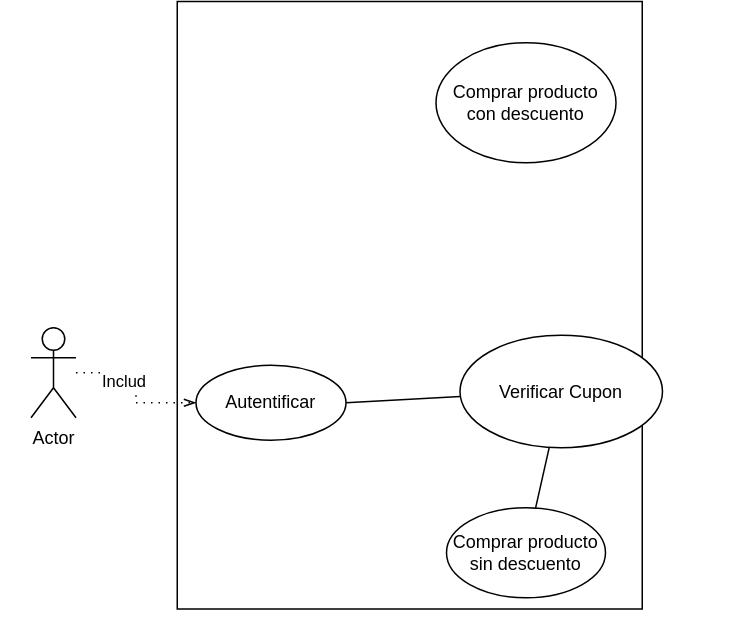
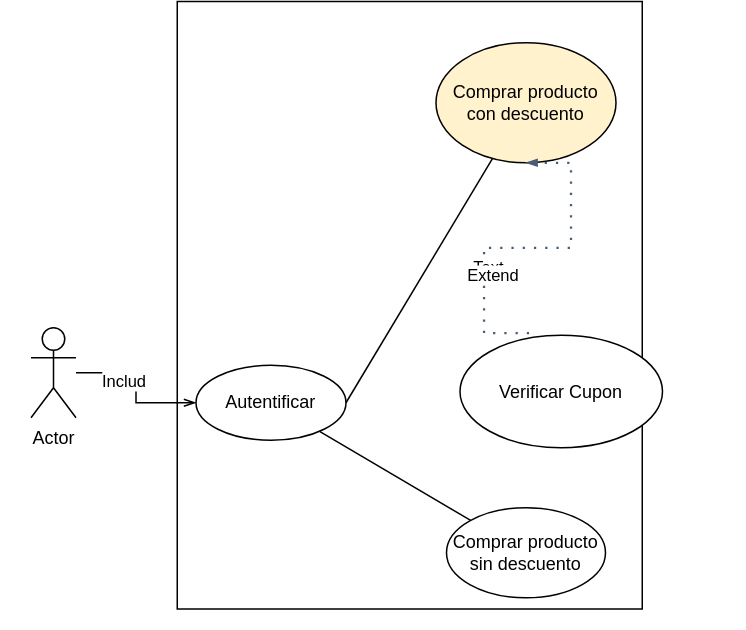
(526, 103) -> (526, 103)
none -> (521, 248)
(403, 400) -> (419, 281)
(157, 403) -> (157, 403)
(542, 478) -> (395, 476)
